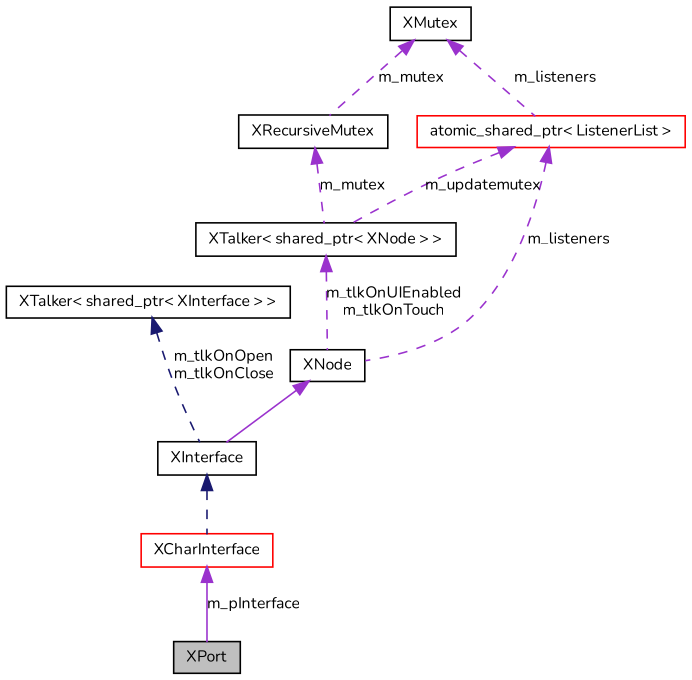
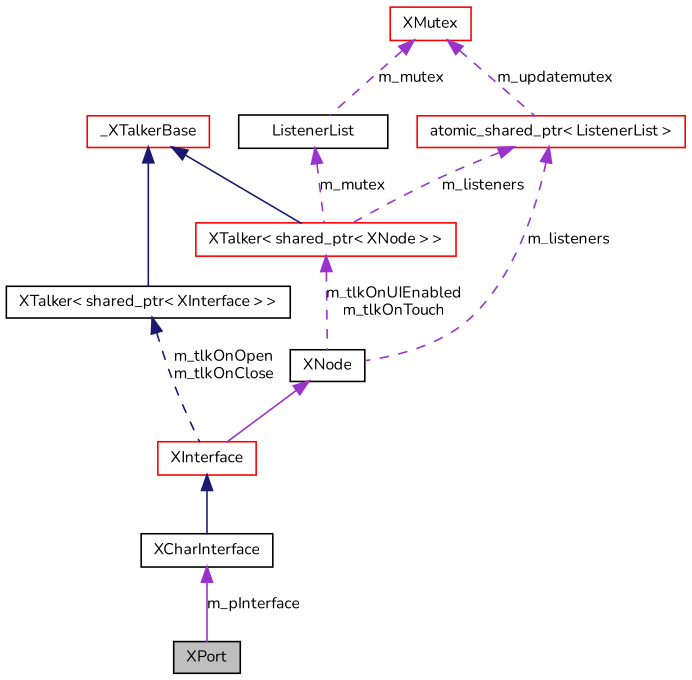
(431, 24) -> (431, 24)
(555, 78) -> (555, 78)
none -> (148, 132)
(313, 132) -> (313, 132)
(483, 186) -> (483, 186)
(326, 240) -> (326, 240)
(207, 458) -> (207, 458)
(207, 512) -> (207, 512)
(207, 550) -> (207, 550)
